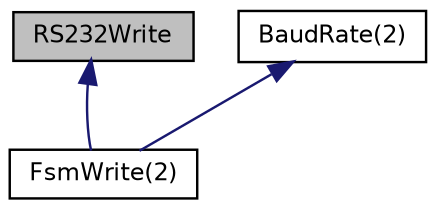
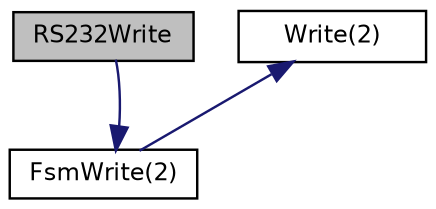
(332, 37) -> (332, 37)
(87, 118) -> (120, 93)
